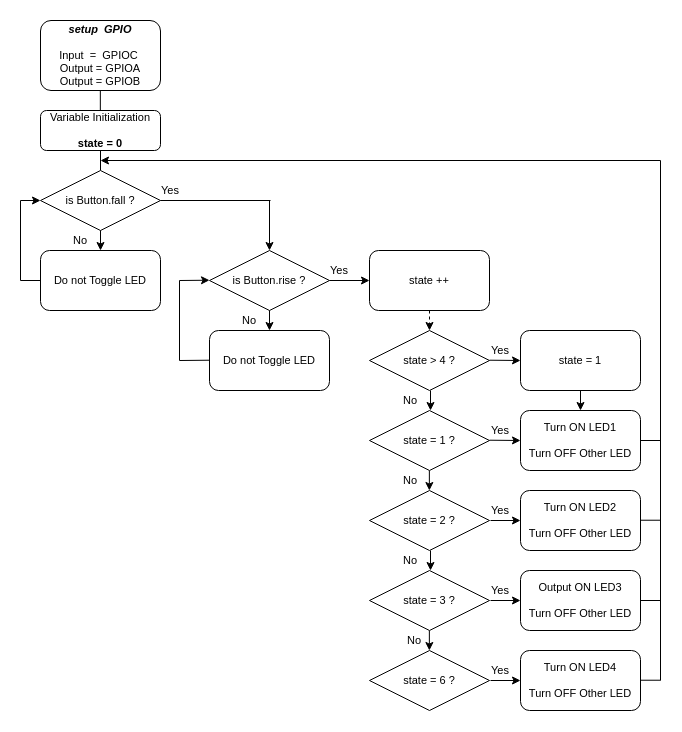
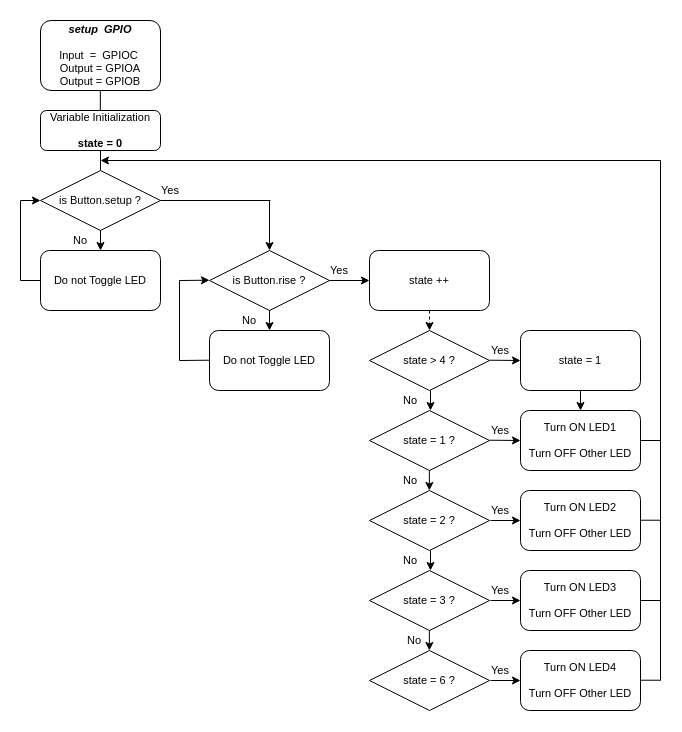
(101, 201) -> (101, 201)
(581, 601) -> (581, 601)
